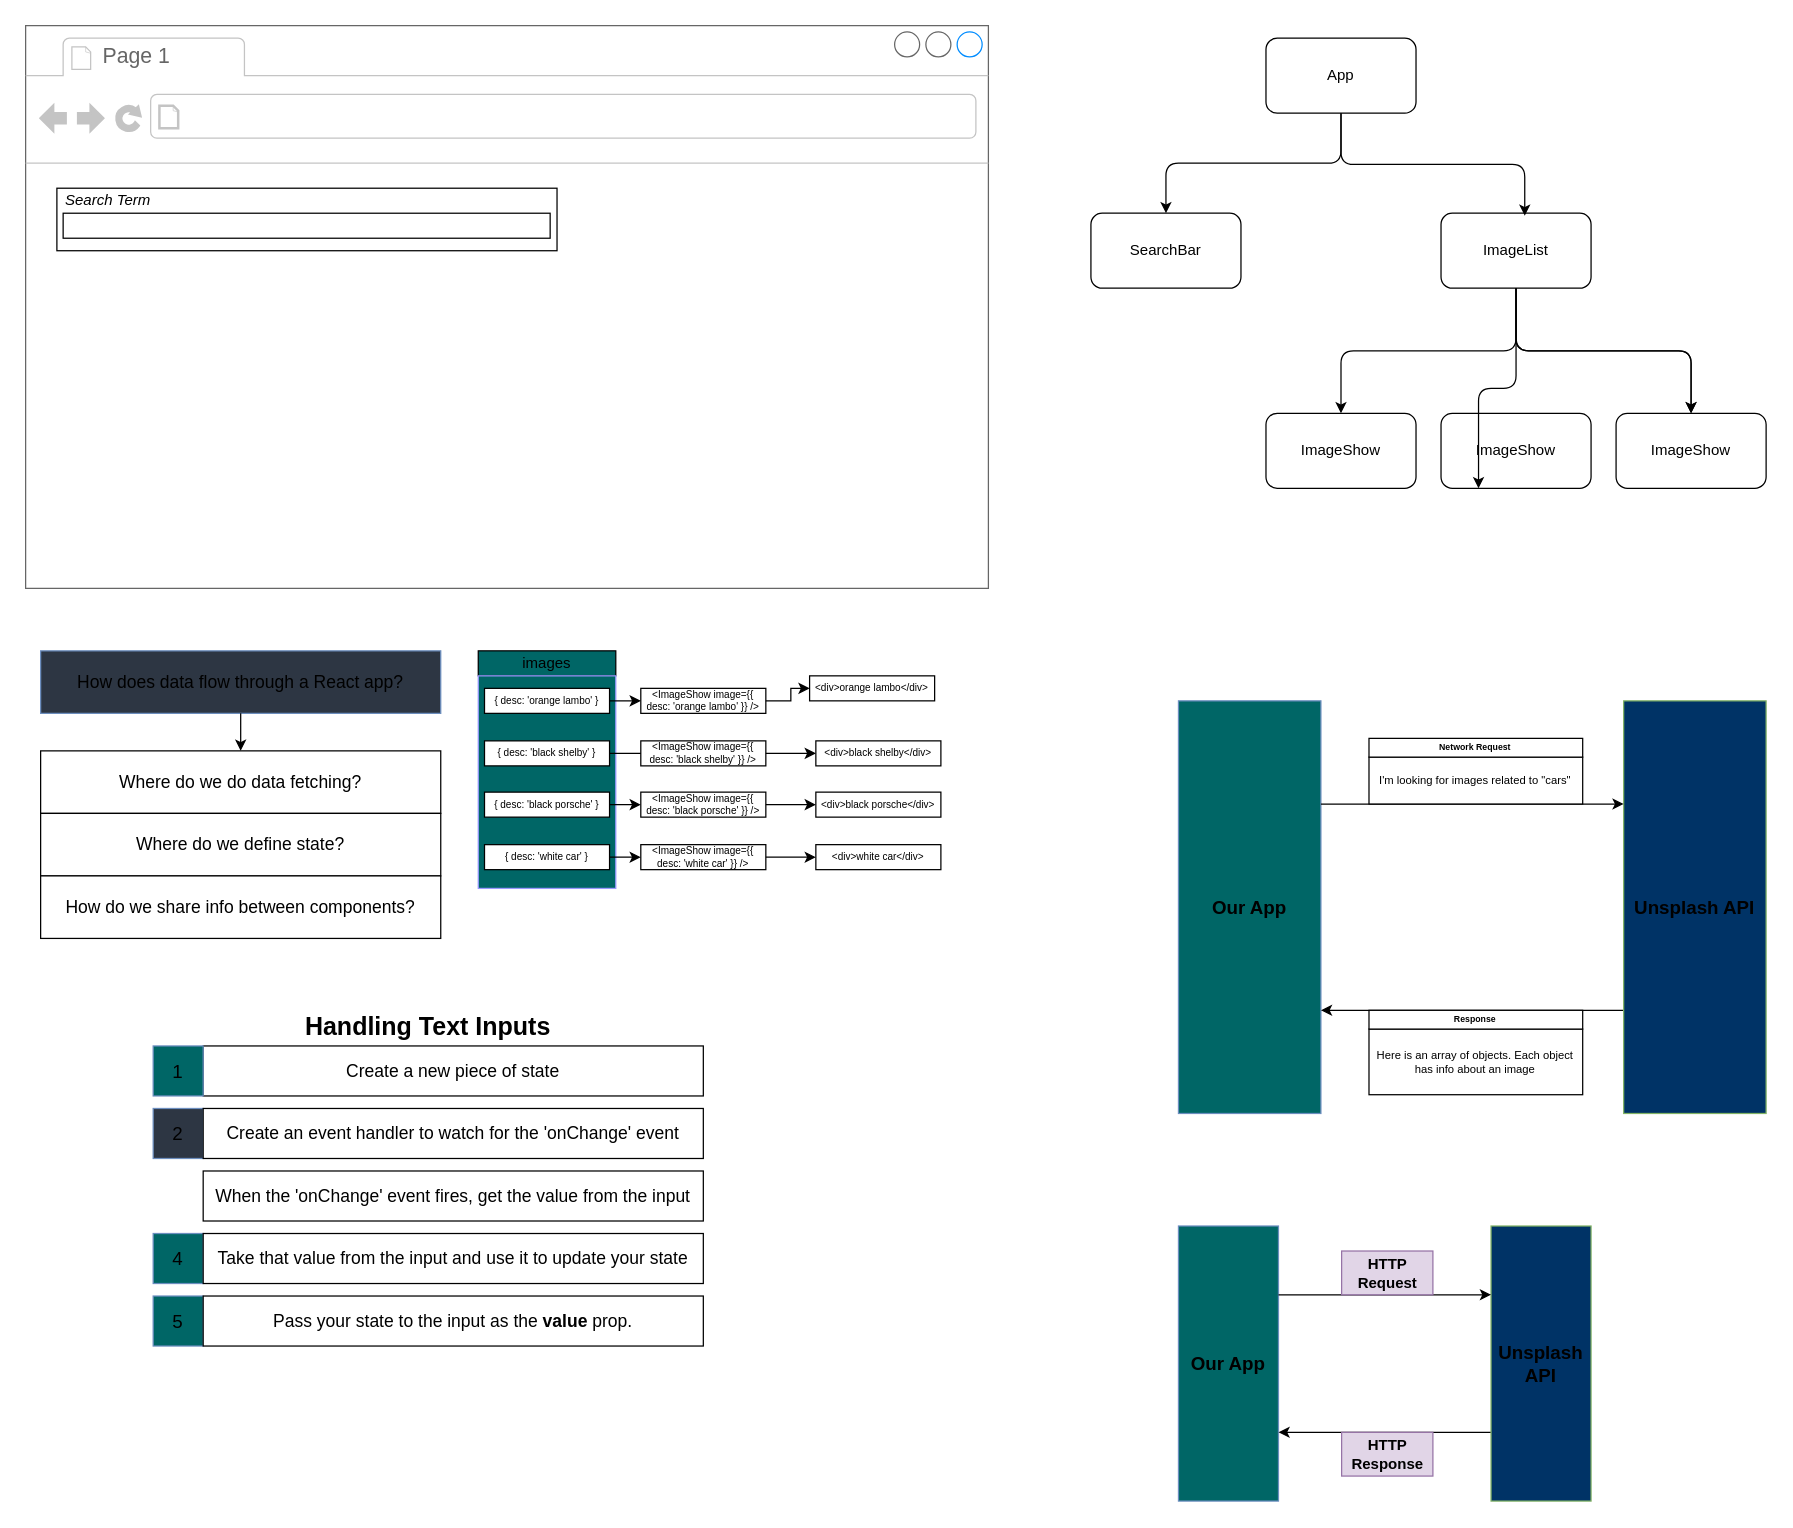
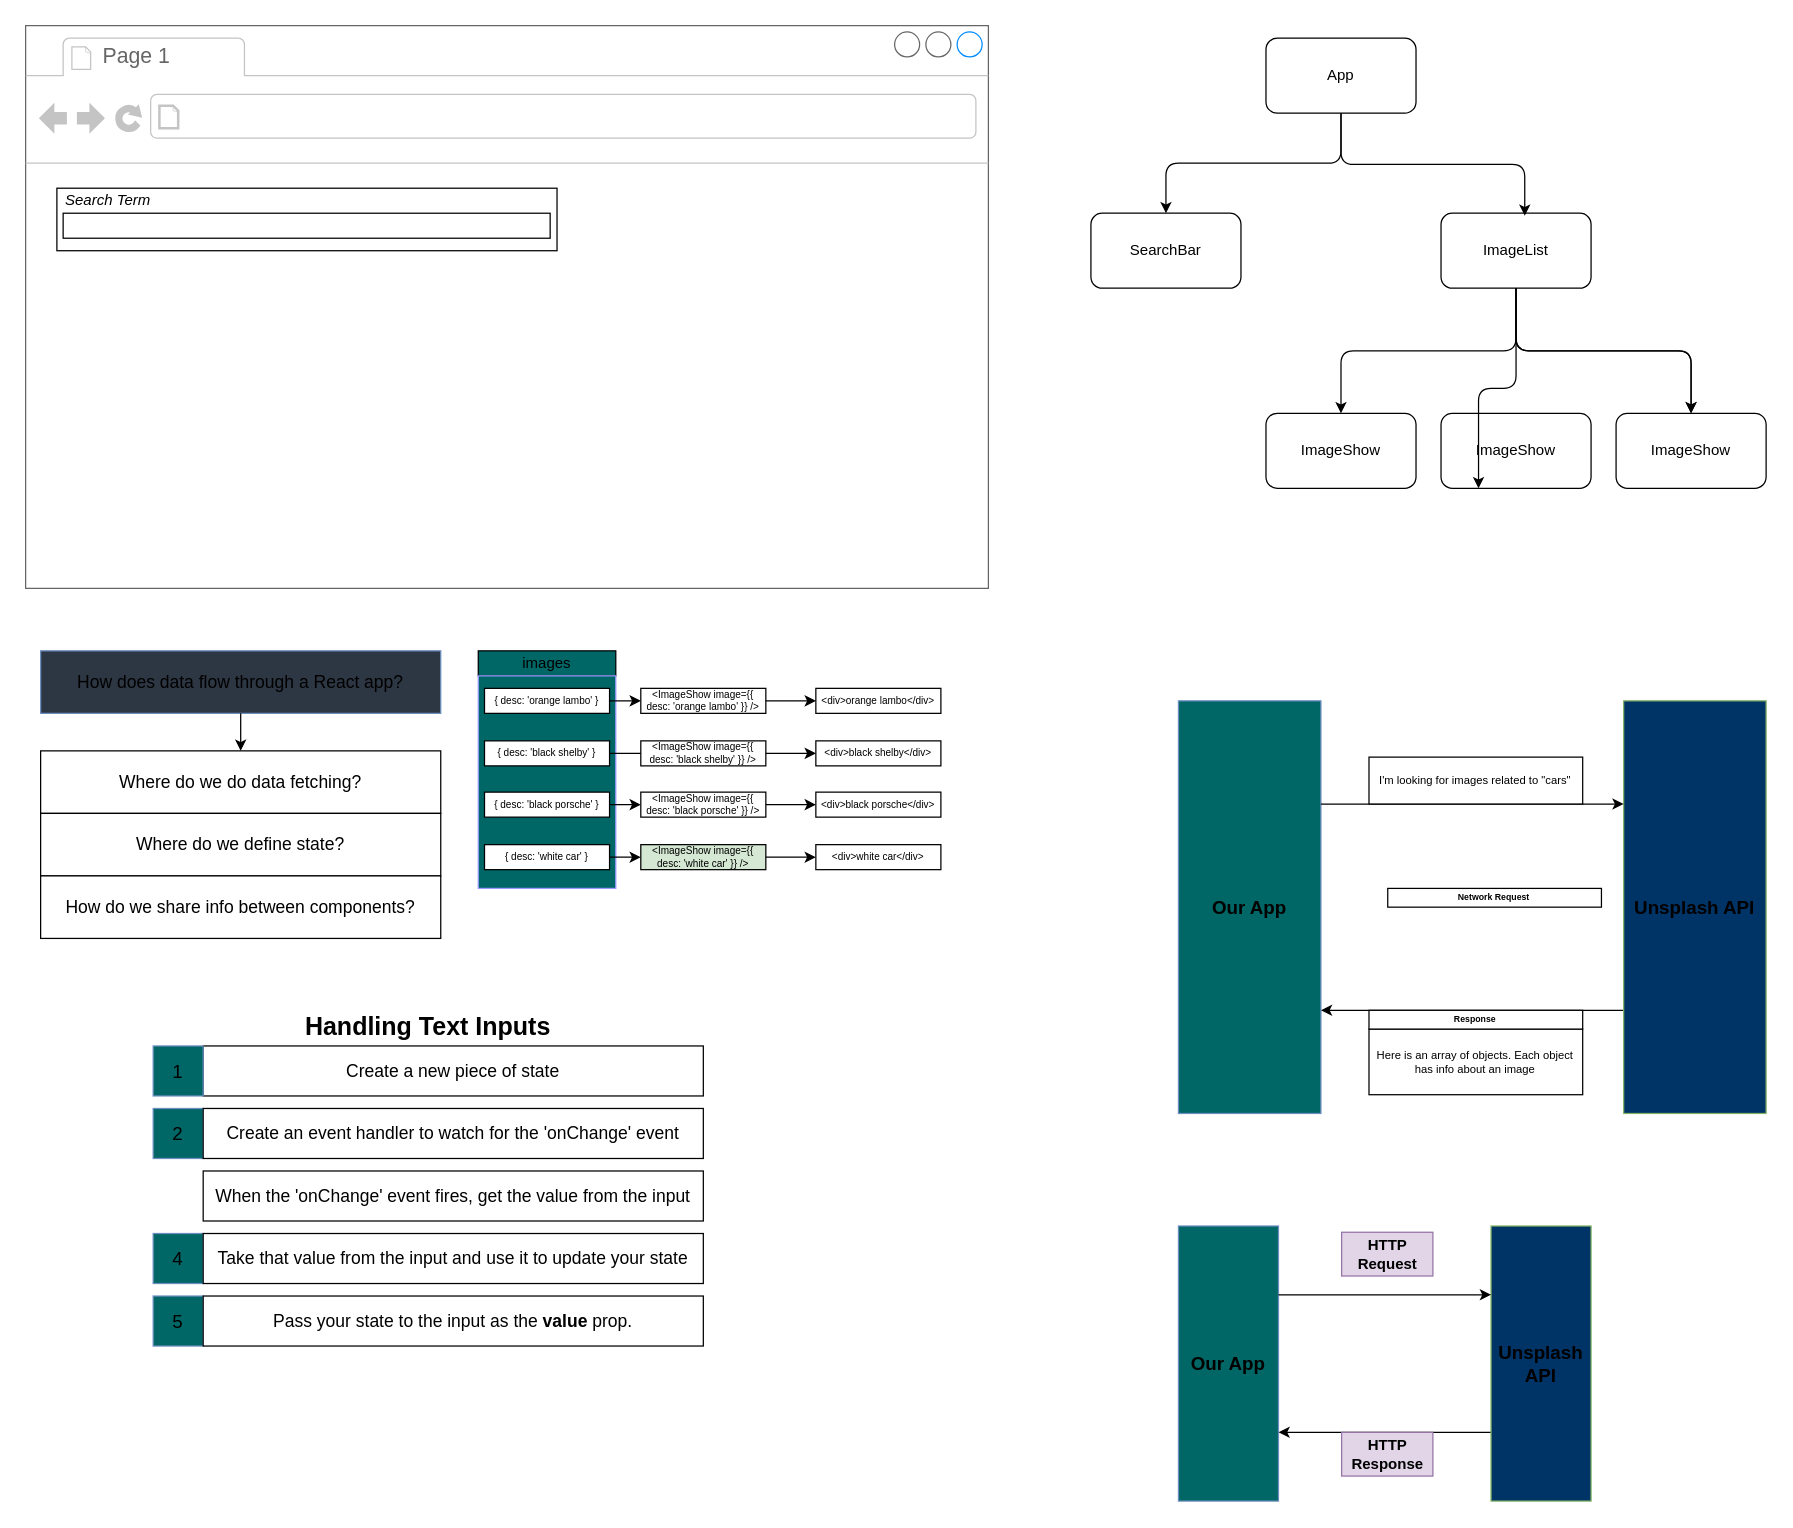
(872, 688) -> (878, 701)
(1475, 748) -> (1494, 898)
(703, 857) -> (703, 857)
(178, 1133) -> (178, 1133)
(1387, 1273) -> (1387, 1254)
